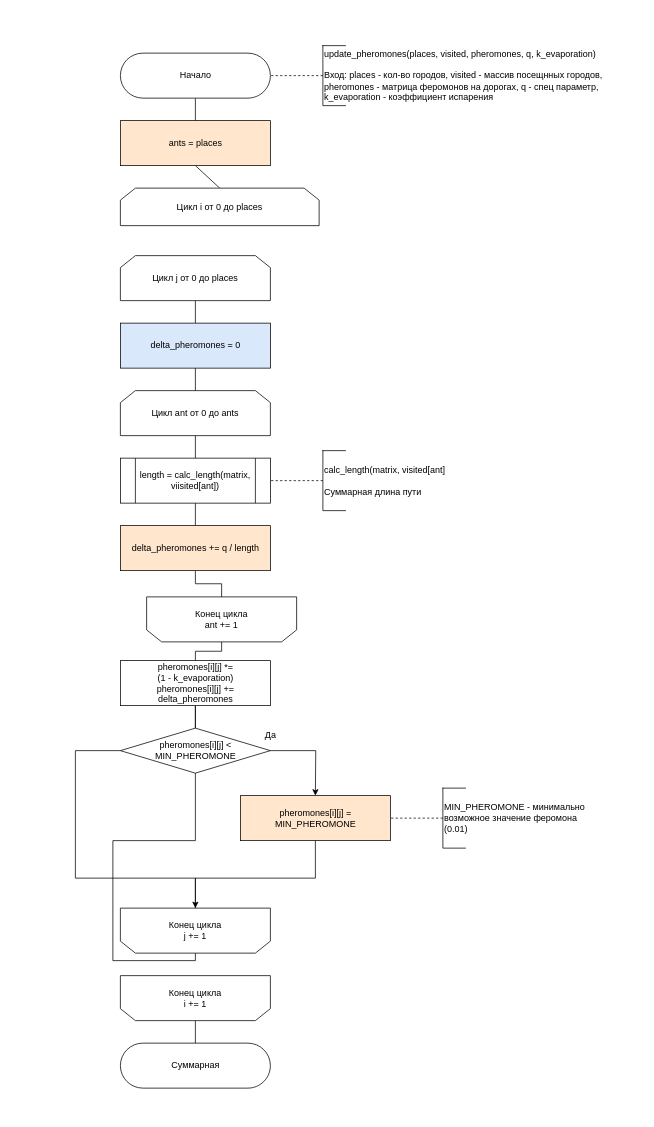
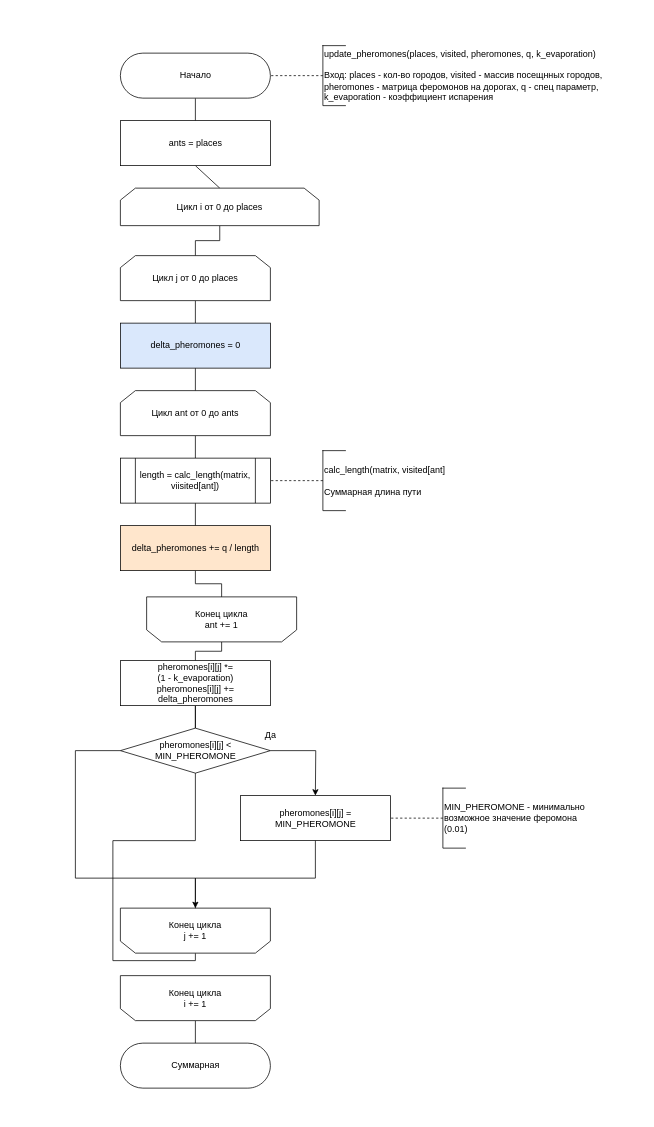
(195, 143) -> (195, 143)
none -> (208, 240)
(315, 818) -> (315, 818)
